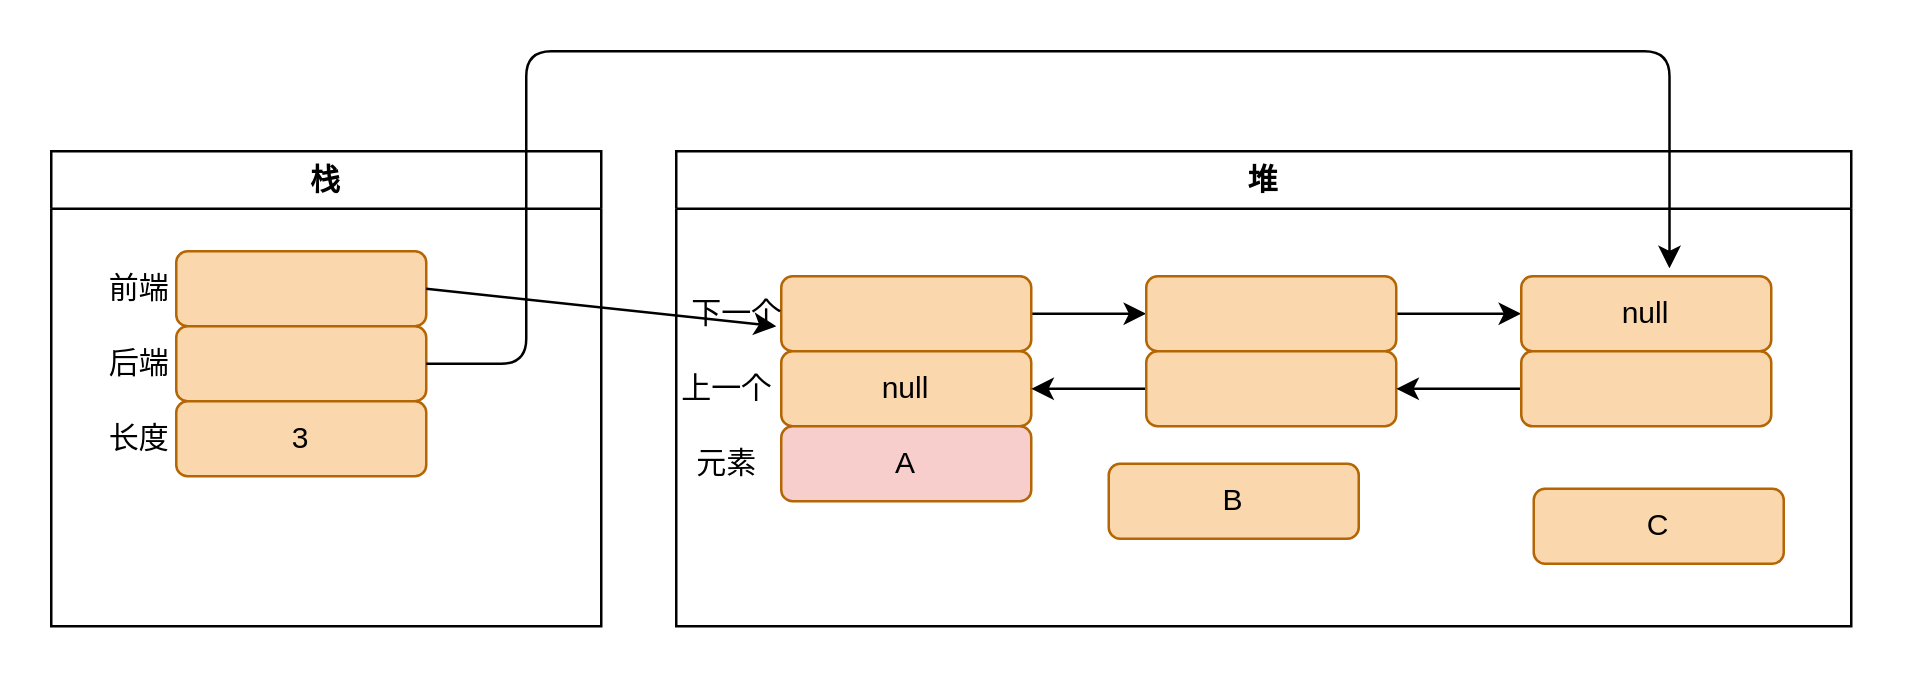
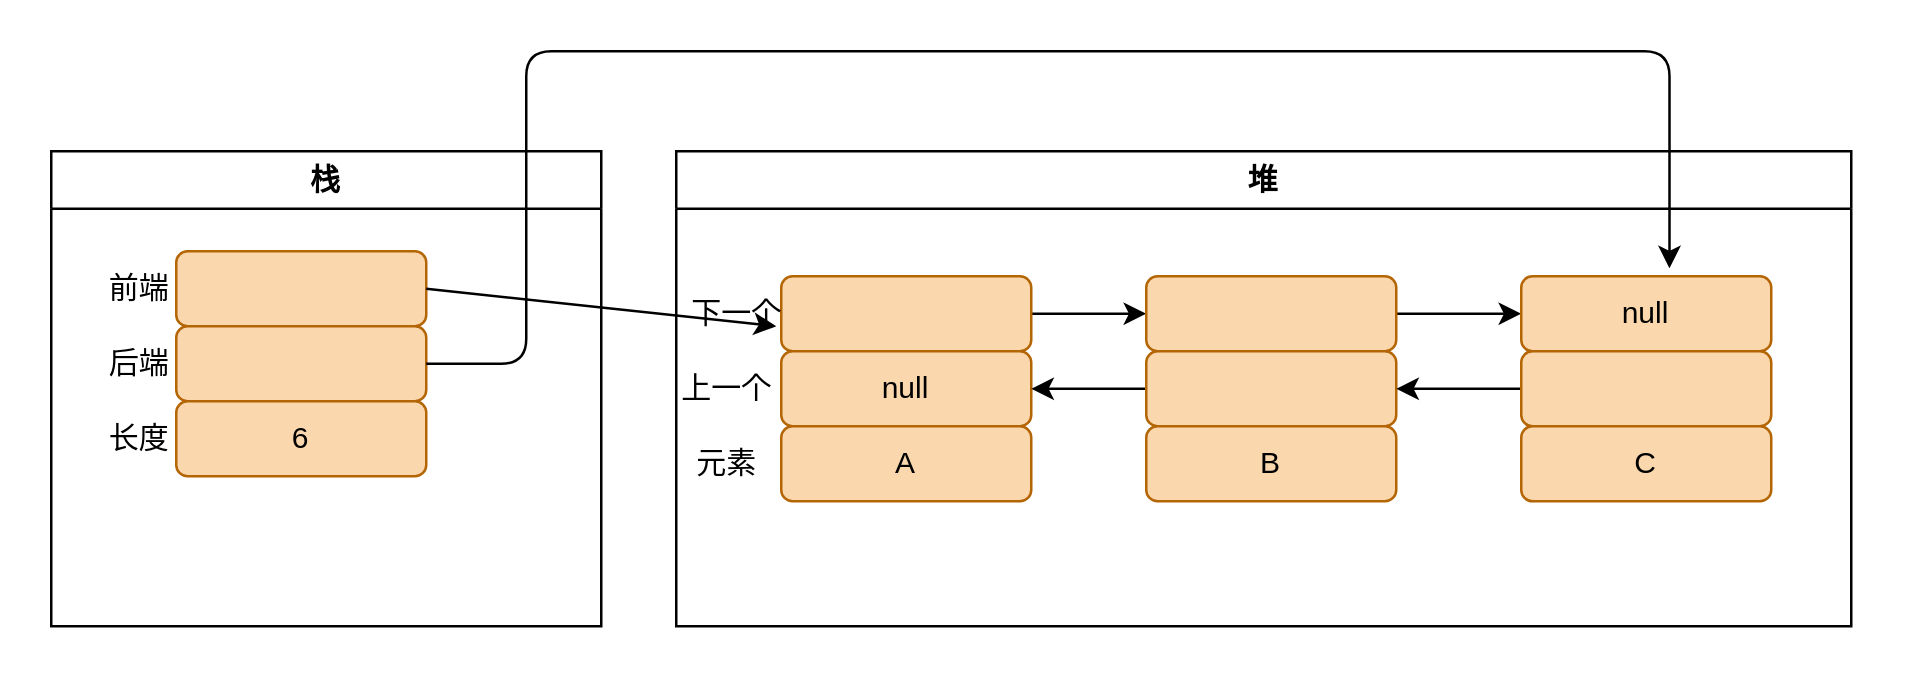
(301, 439) -> (301, 439)
(906, 464) -> (906, 464)
(1234, 501) -> (1271, 464)
(1659, 526) -> (1646, 464)
